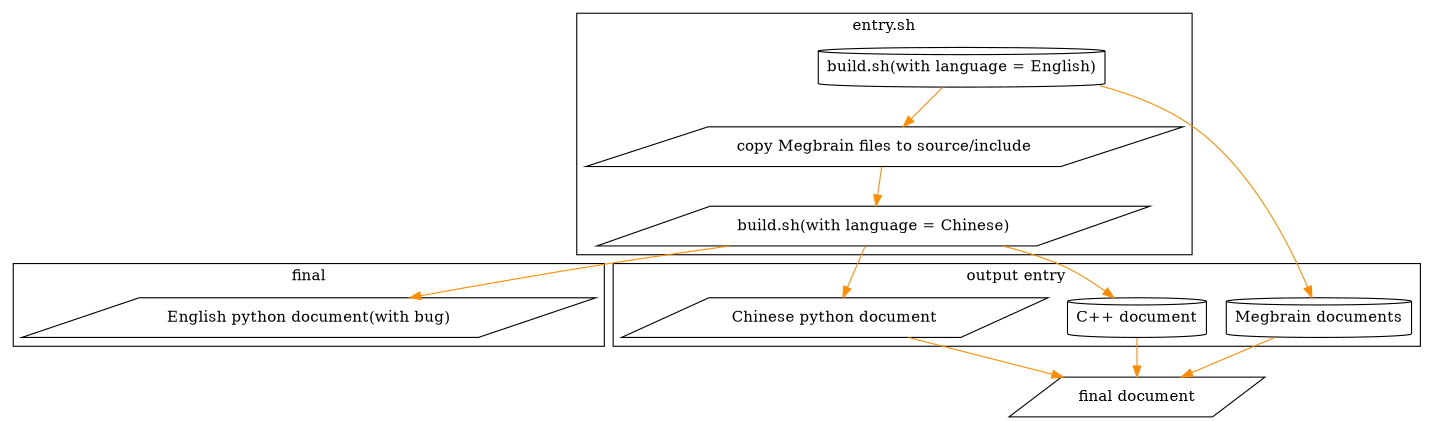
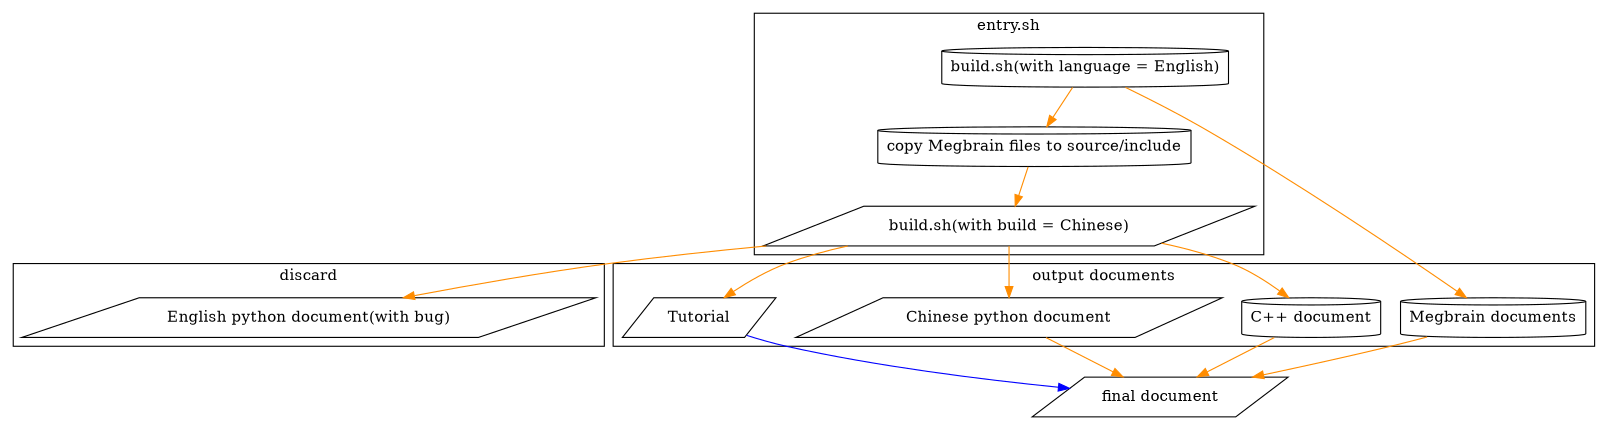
(884, 147) -> (1034, 147)
(873, 226) -> (1009, 226)
(309, 276) -> (309, 276)
(1017, 276) -> (1104, 276)
none -> (699, 318)
